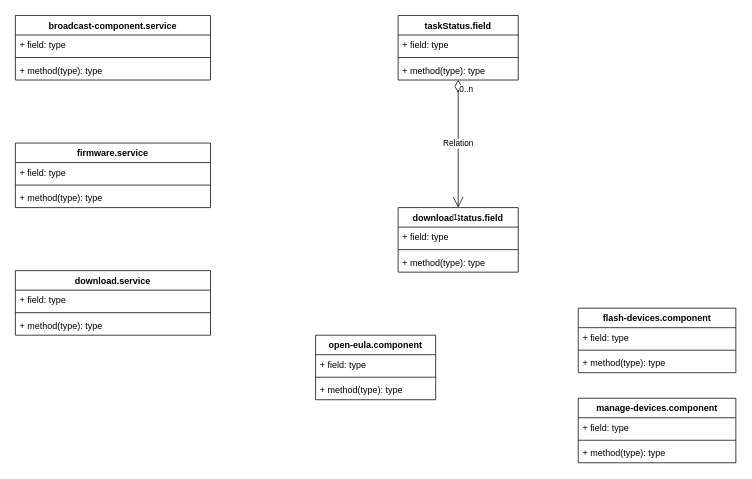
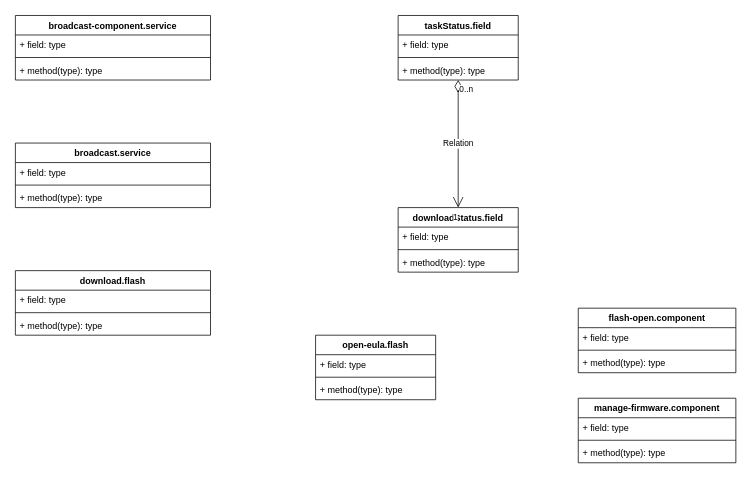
(113, 153) -> (113, 153)
(113, 281) -> (113, 281)
(656, 318) -> (656, 318)
(375, 345) -> (375, 345)
(656, 408) -> (656, 408)
